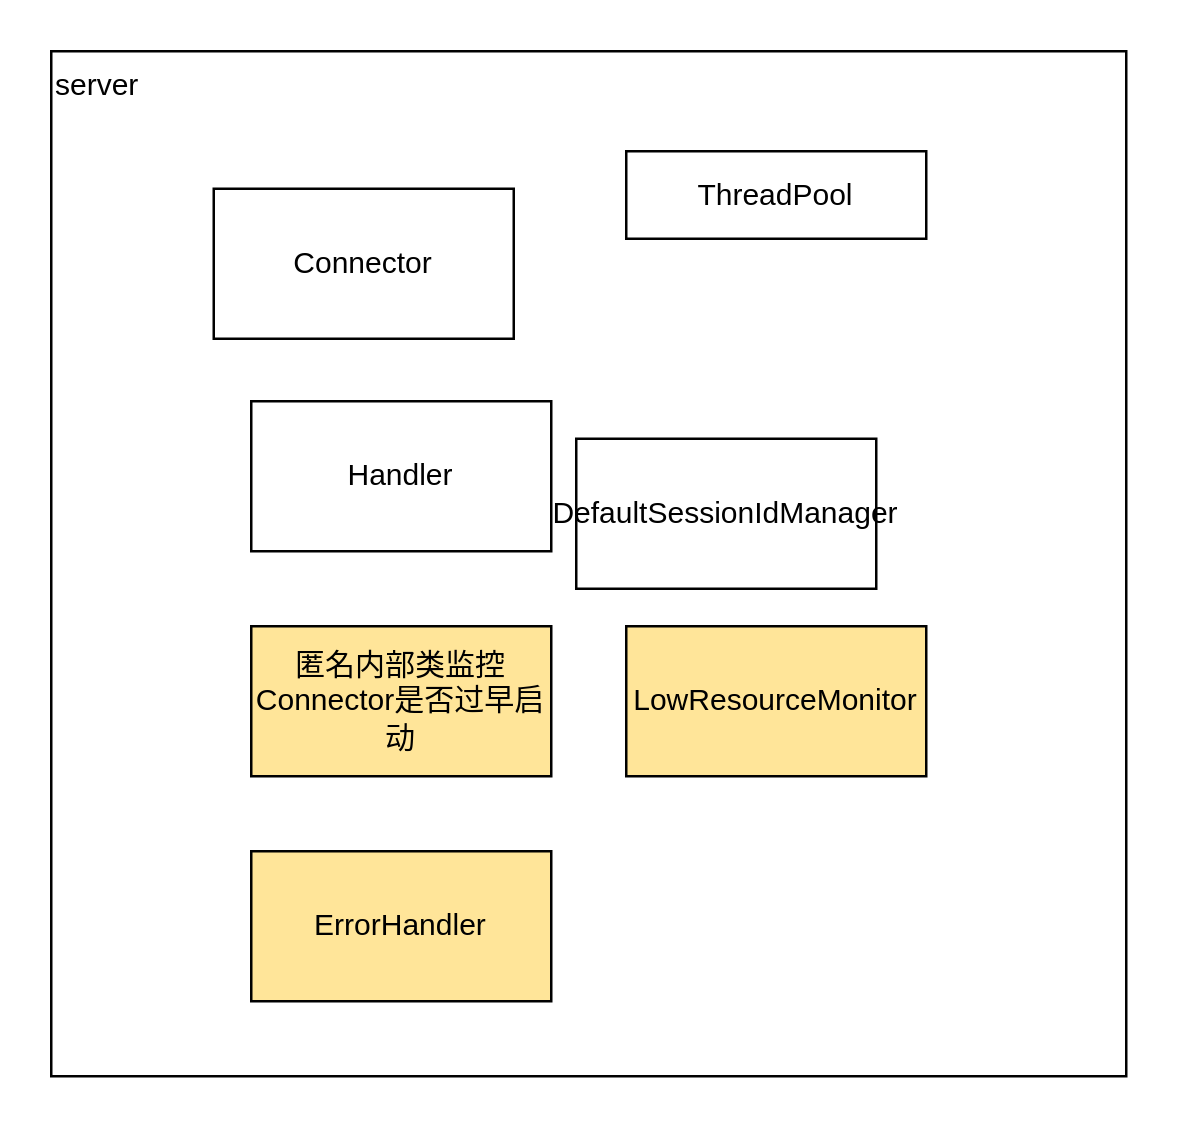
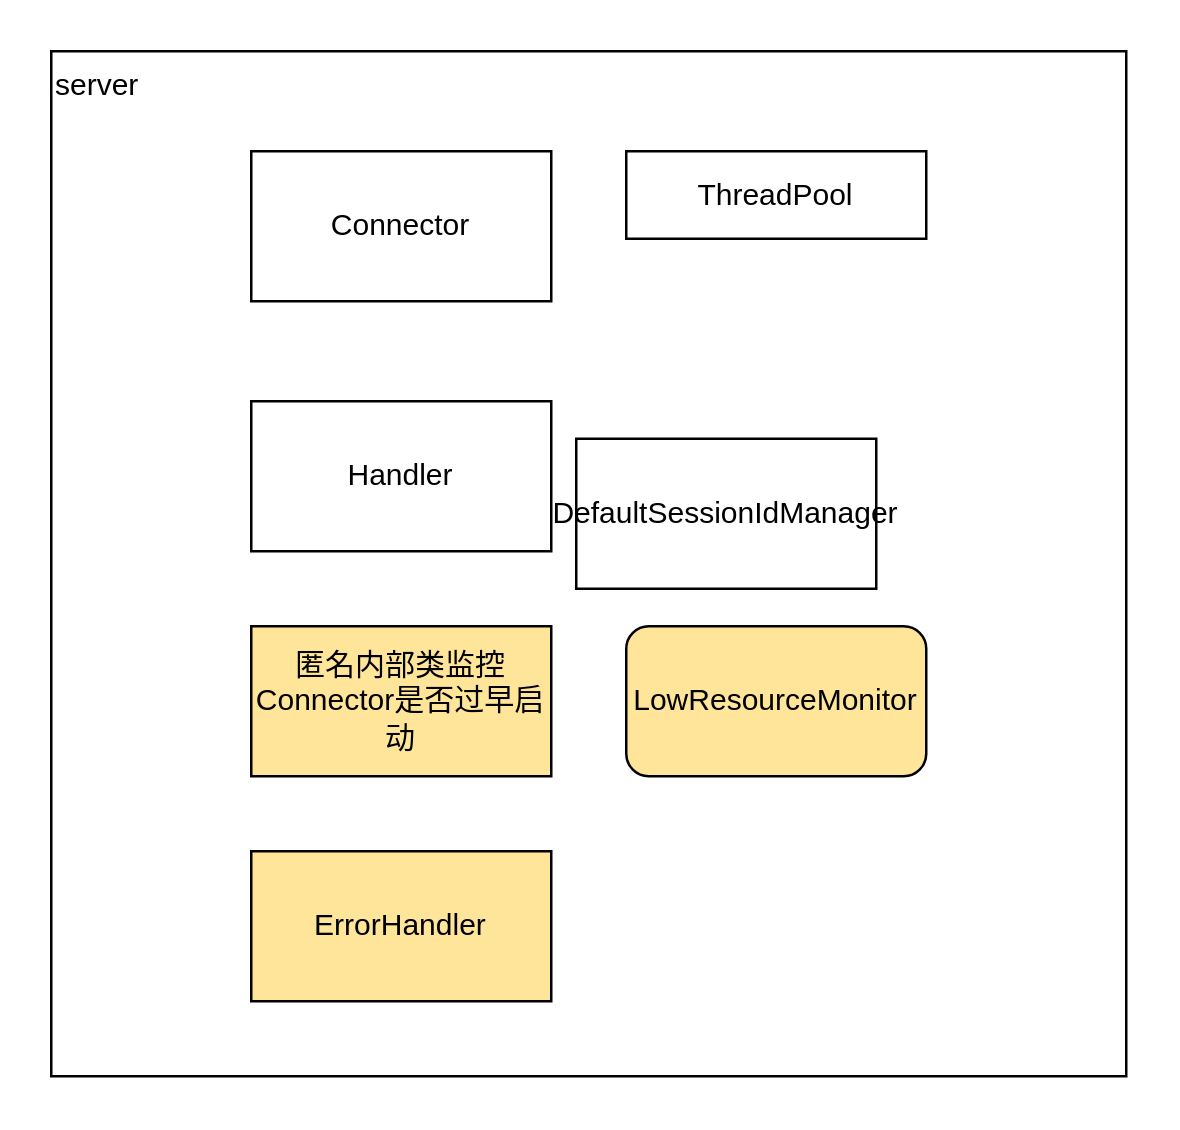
(364, 264) -> (401, 226)
(776, 701) -> (776, 701)
